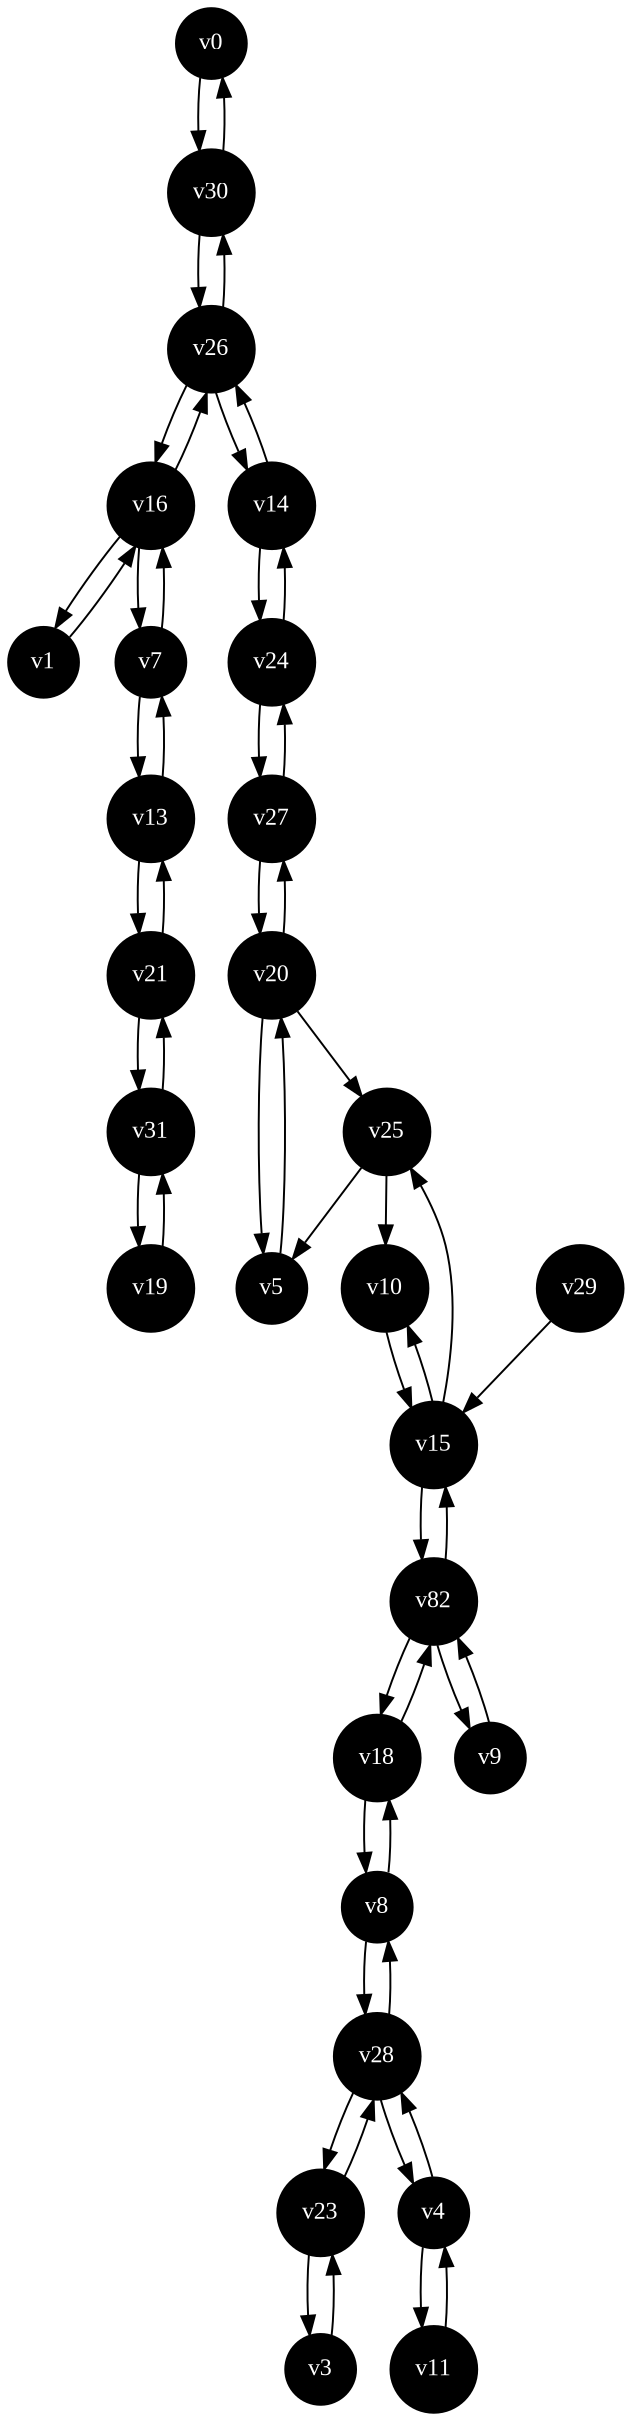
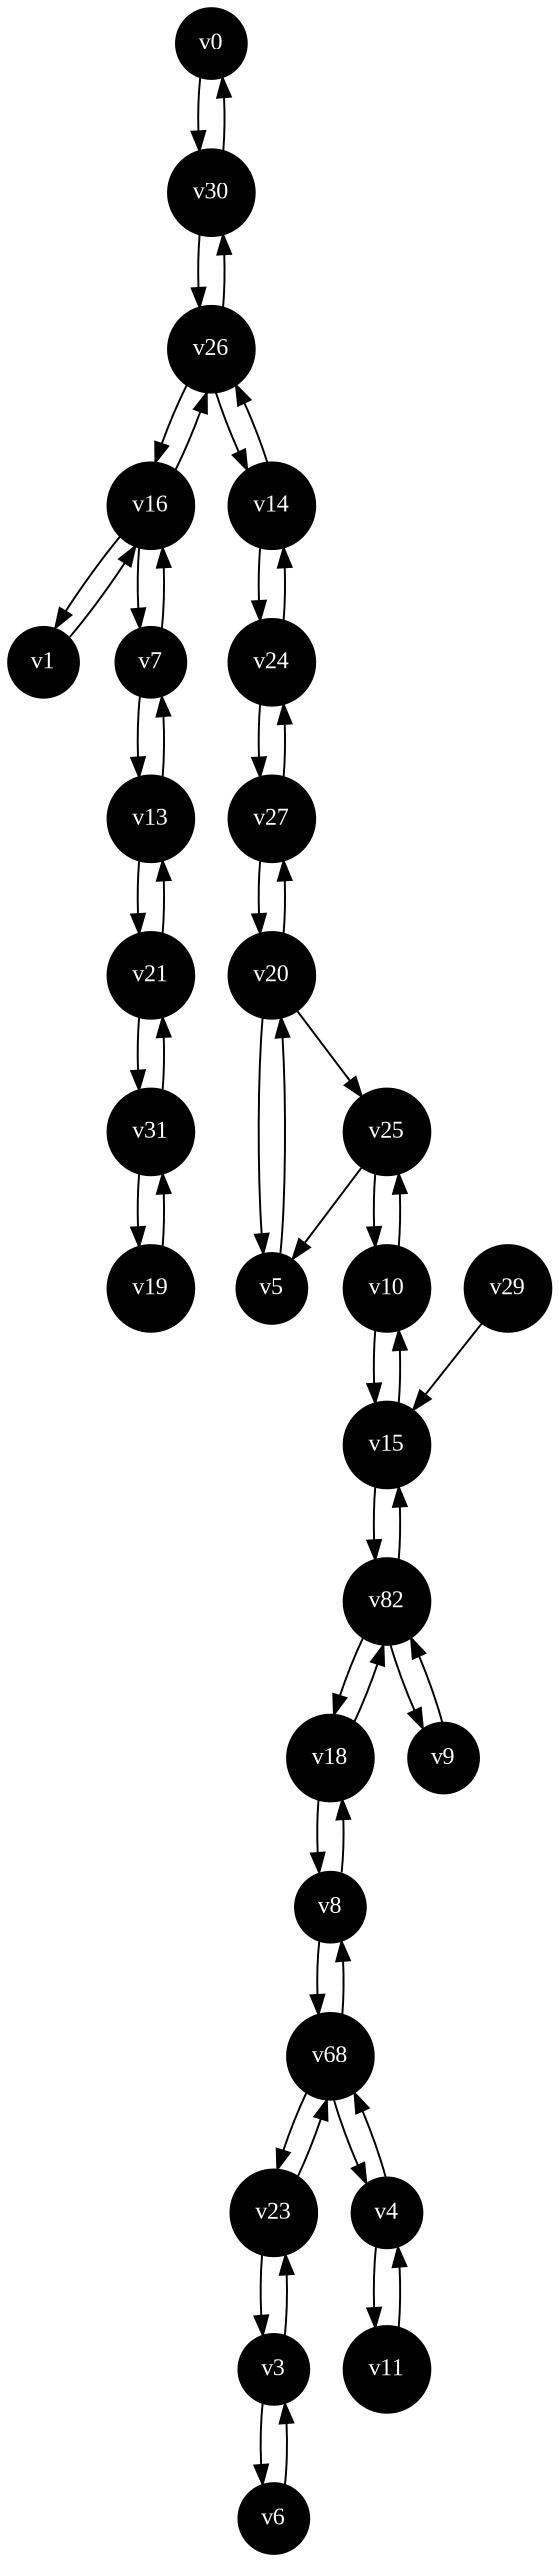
(452, 1291) -> (400, 1220)
(377, 2056) -> (330, 2056)
none -> (274, 2519)
